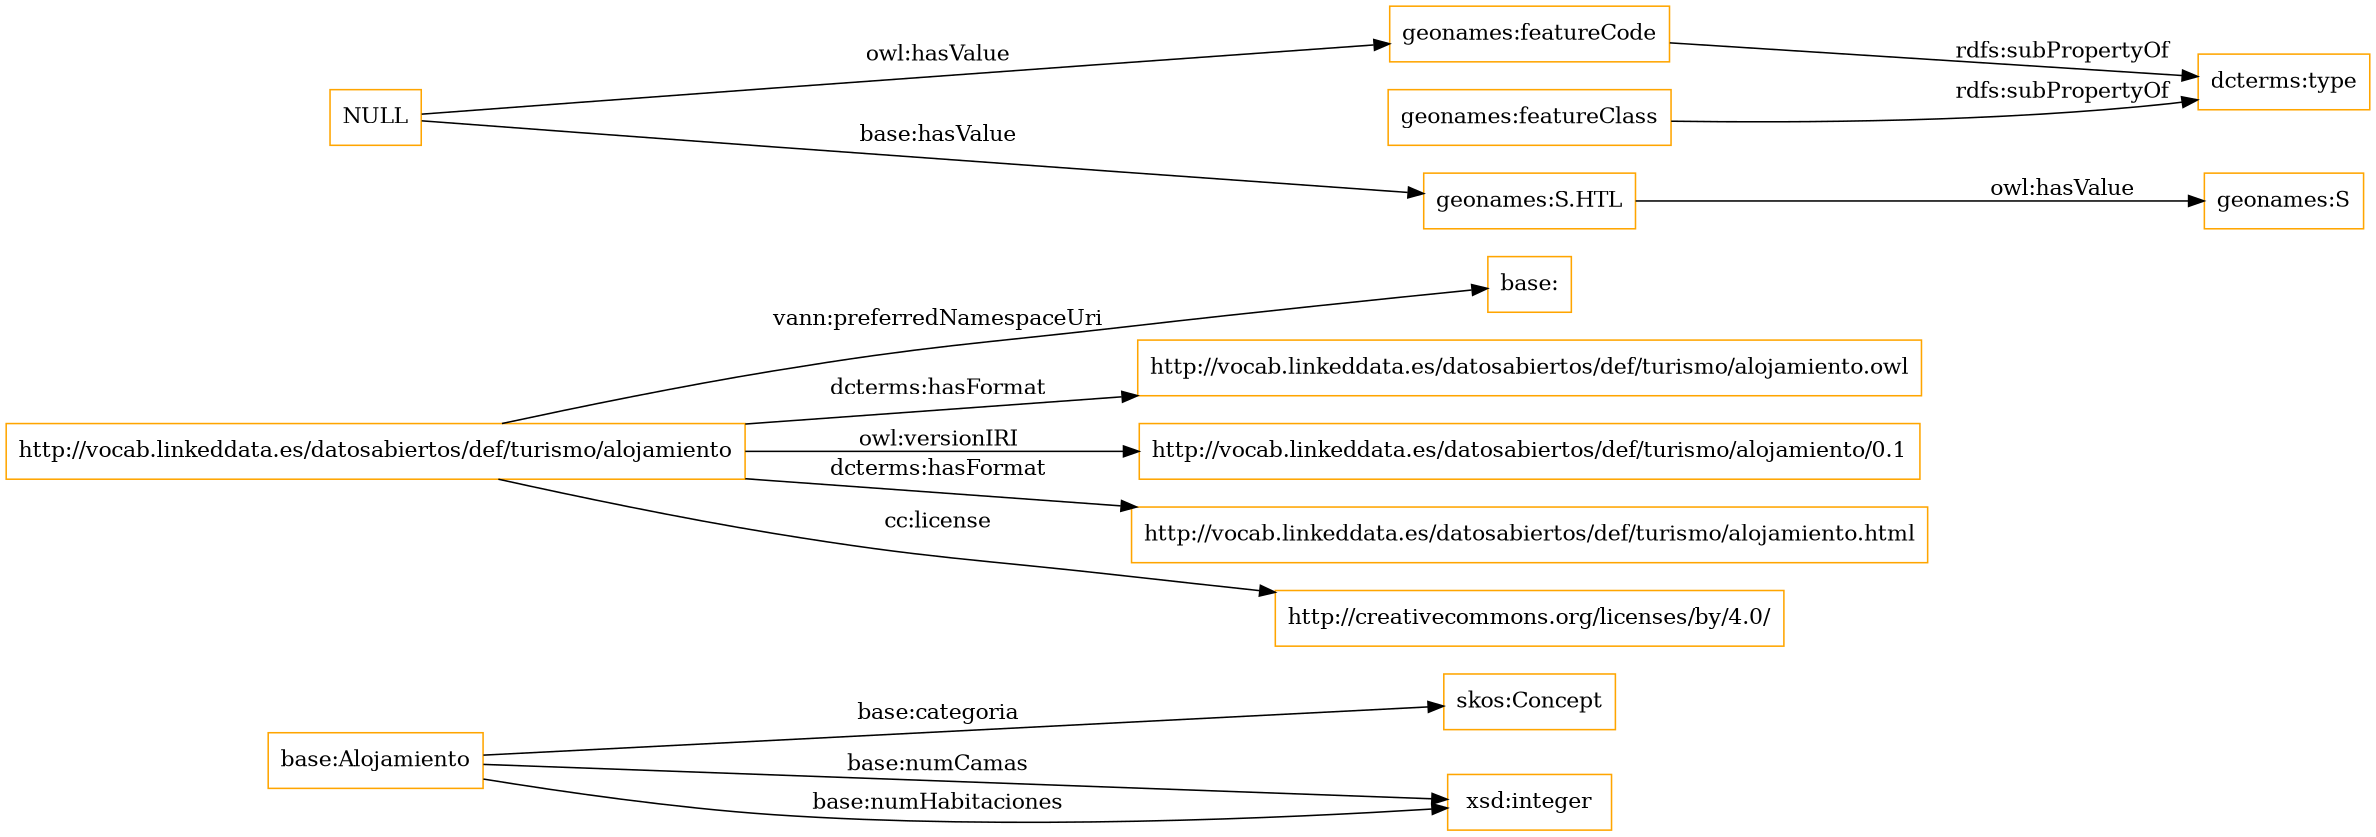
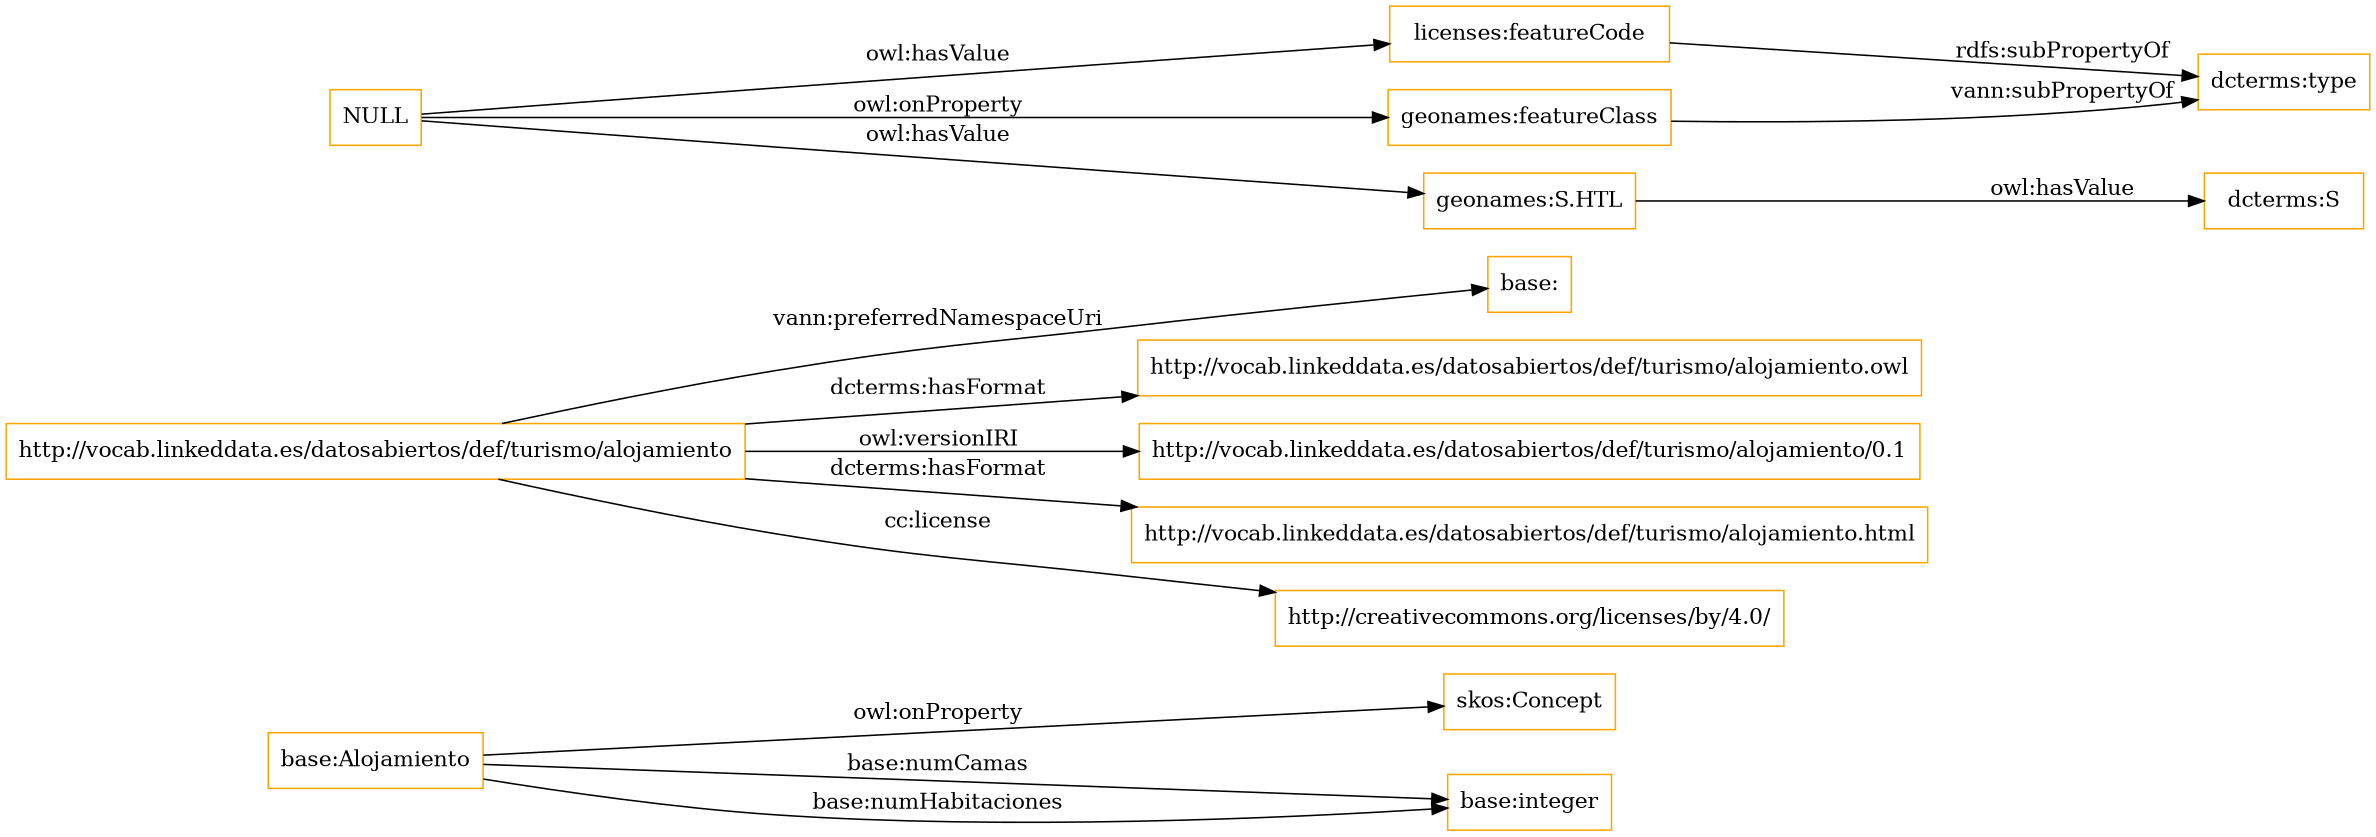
(1530, 34) -> (1530, 34)
(2063, 92) -> (2063, 92)
none -> (897, 117)
(938, 135) -> (938, 135)
(2284, 201) -> (2284, 201)
(938, 713) -> (938, 713)
(1530, 802) -> (1530, 802)
